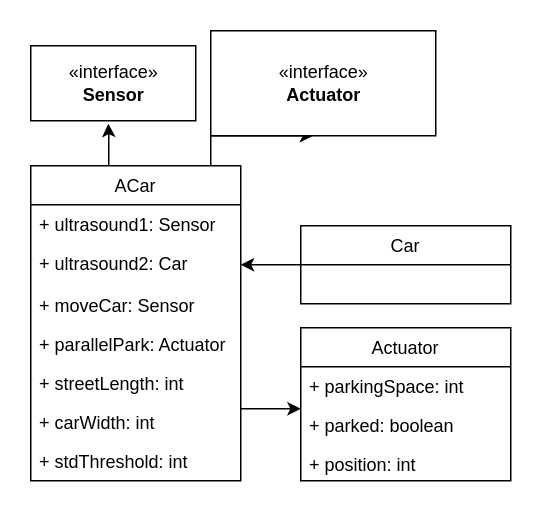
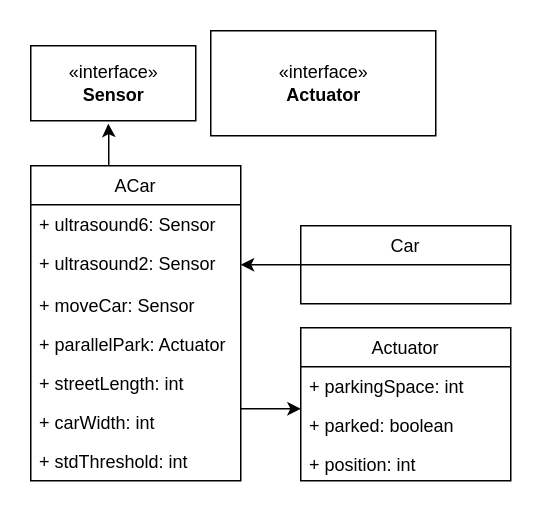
(211, 149) -> none
(135, 225) -> (135, 225)
(120, 264) -> (135, 264)
